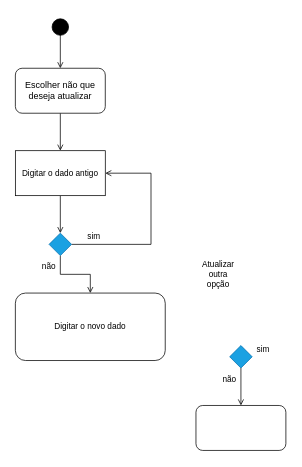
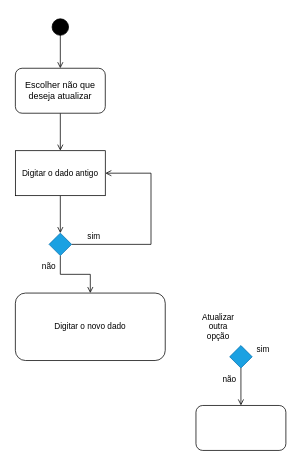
(219, 274) -> (219, 327)
